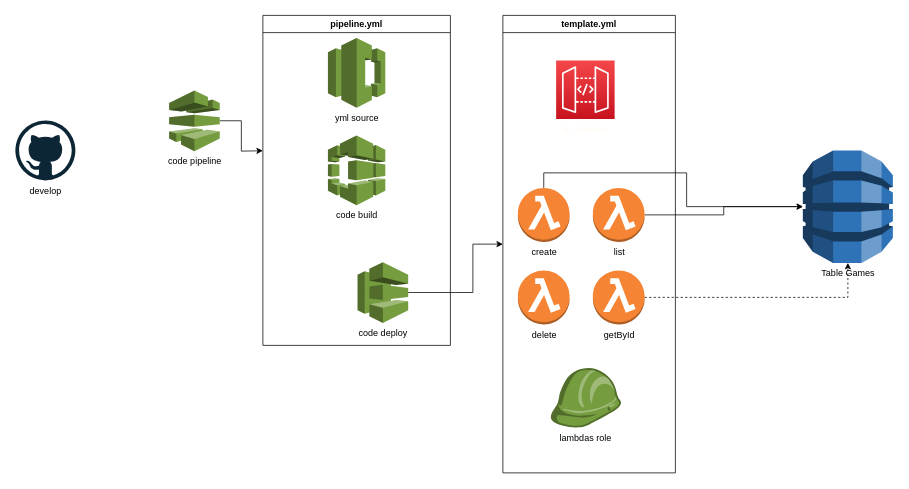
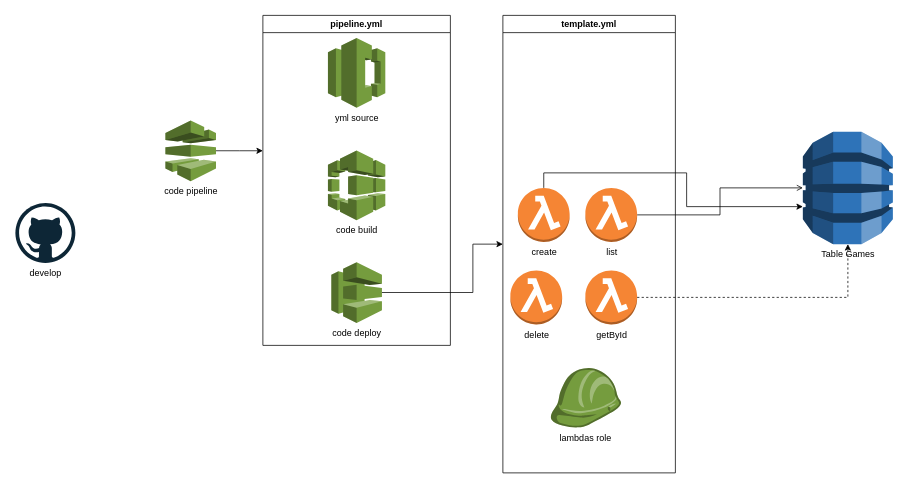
(585, 90) -> none
(194, 121) -> (191, 151)
(45, 150) -> (45, 233)
(357, 170) -> (357, 185)
(848, 207) -> (848, 188)
(619, 215) -> (611, 215)
(383, 293) -> (357, 293)
(544, 297) -> (536, 297)
(619, 297) -> (611, 297)
